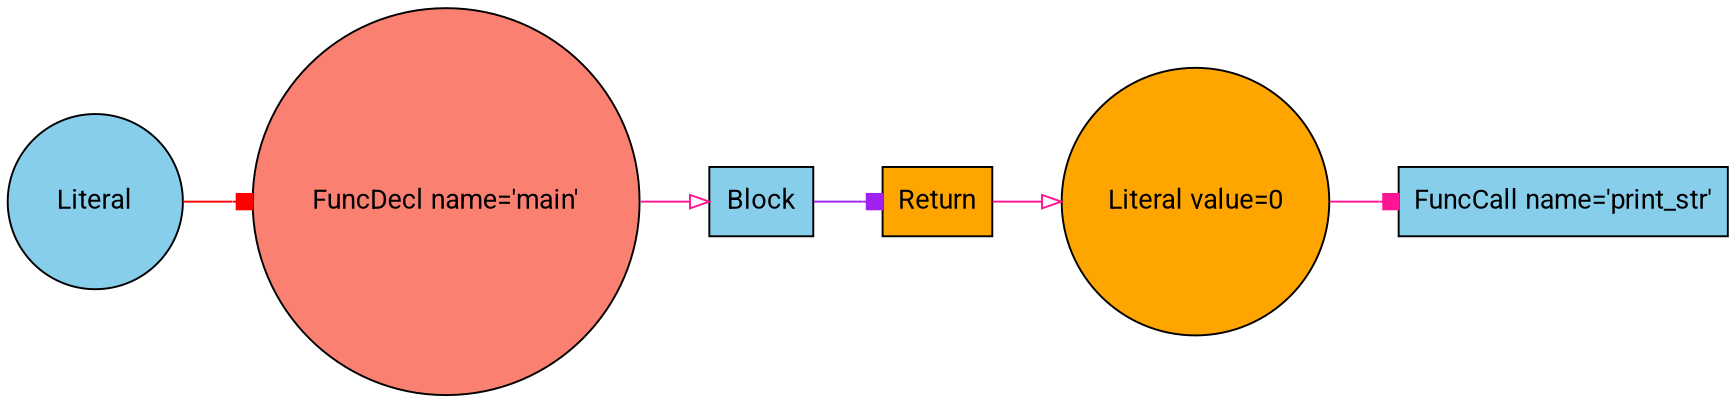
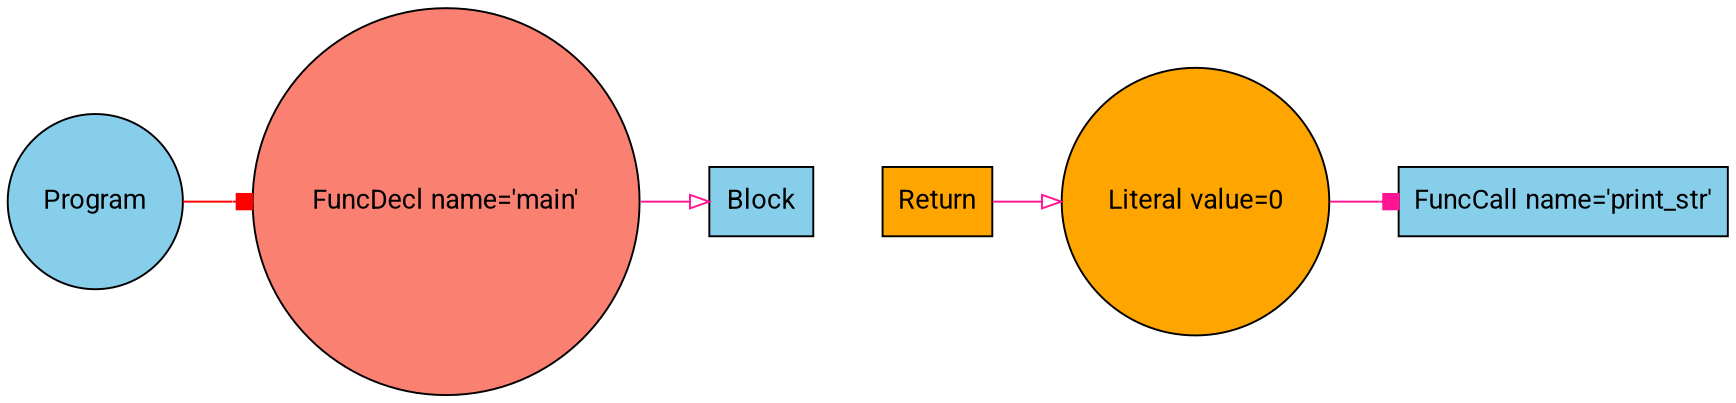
(95, 202) -> (95, 202)
(838, 202) -> none
